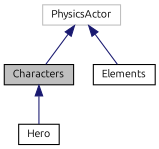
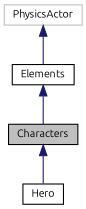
(57, 49) -> (43, 110)
